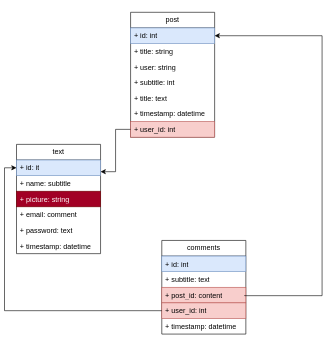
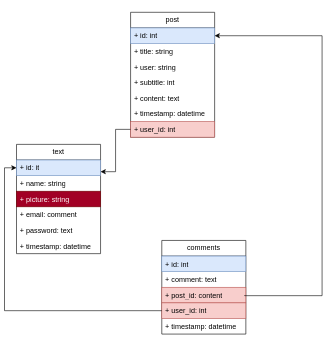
(156, 99) -> (162, 99)
(48, 184) -> (45, 184)
(193, 280) -> (193, 280)
